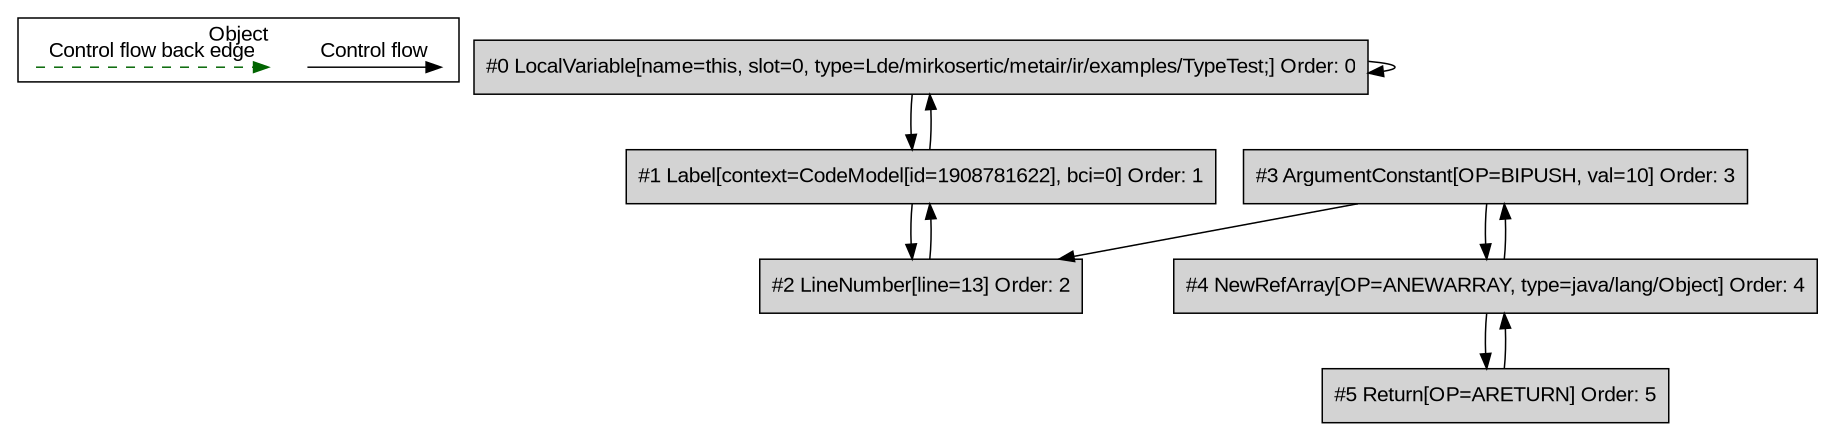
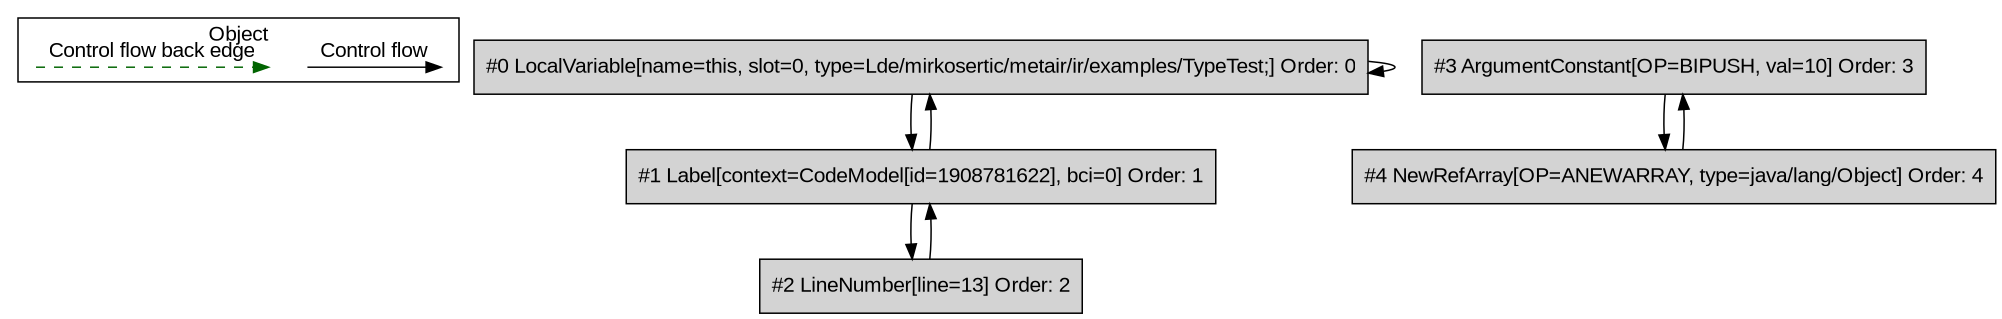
(1216, 230) -> none
(1496, 396) -> none
